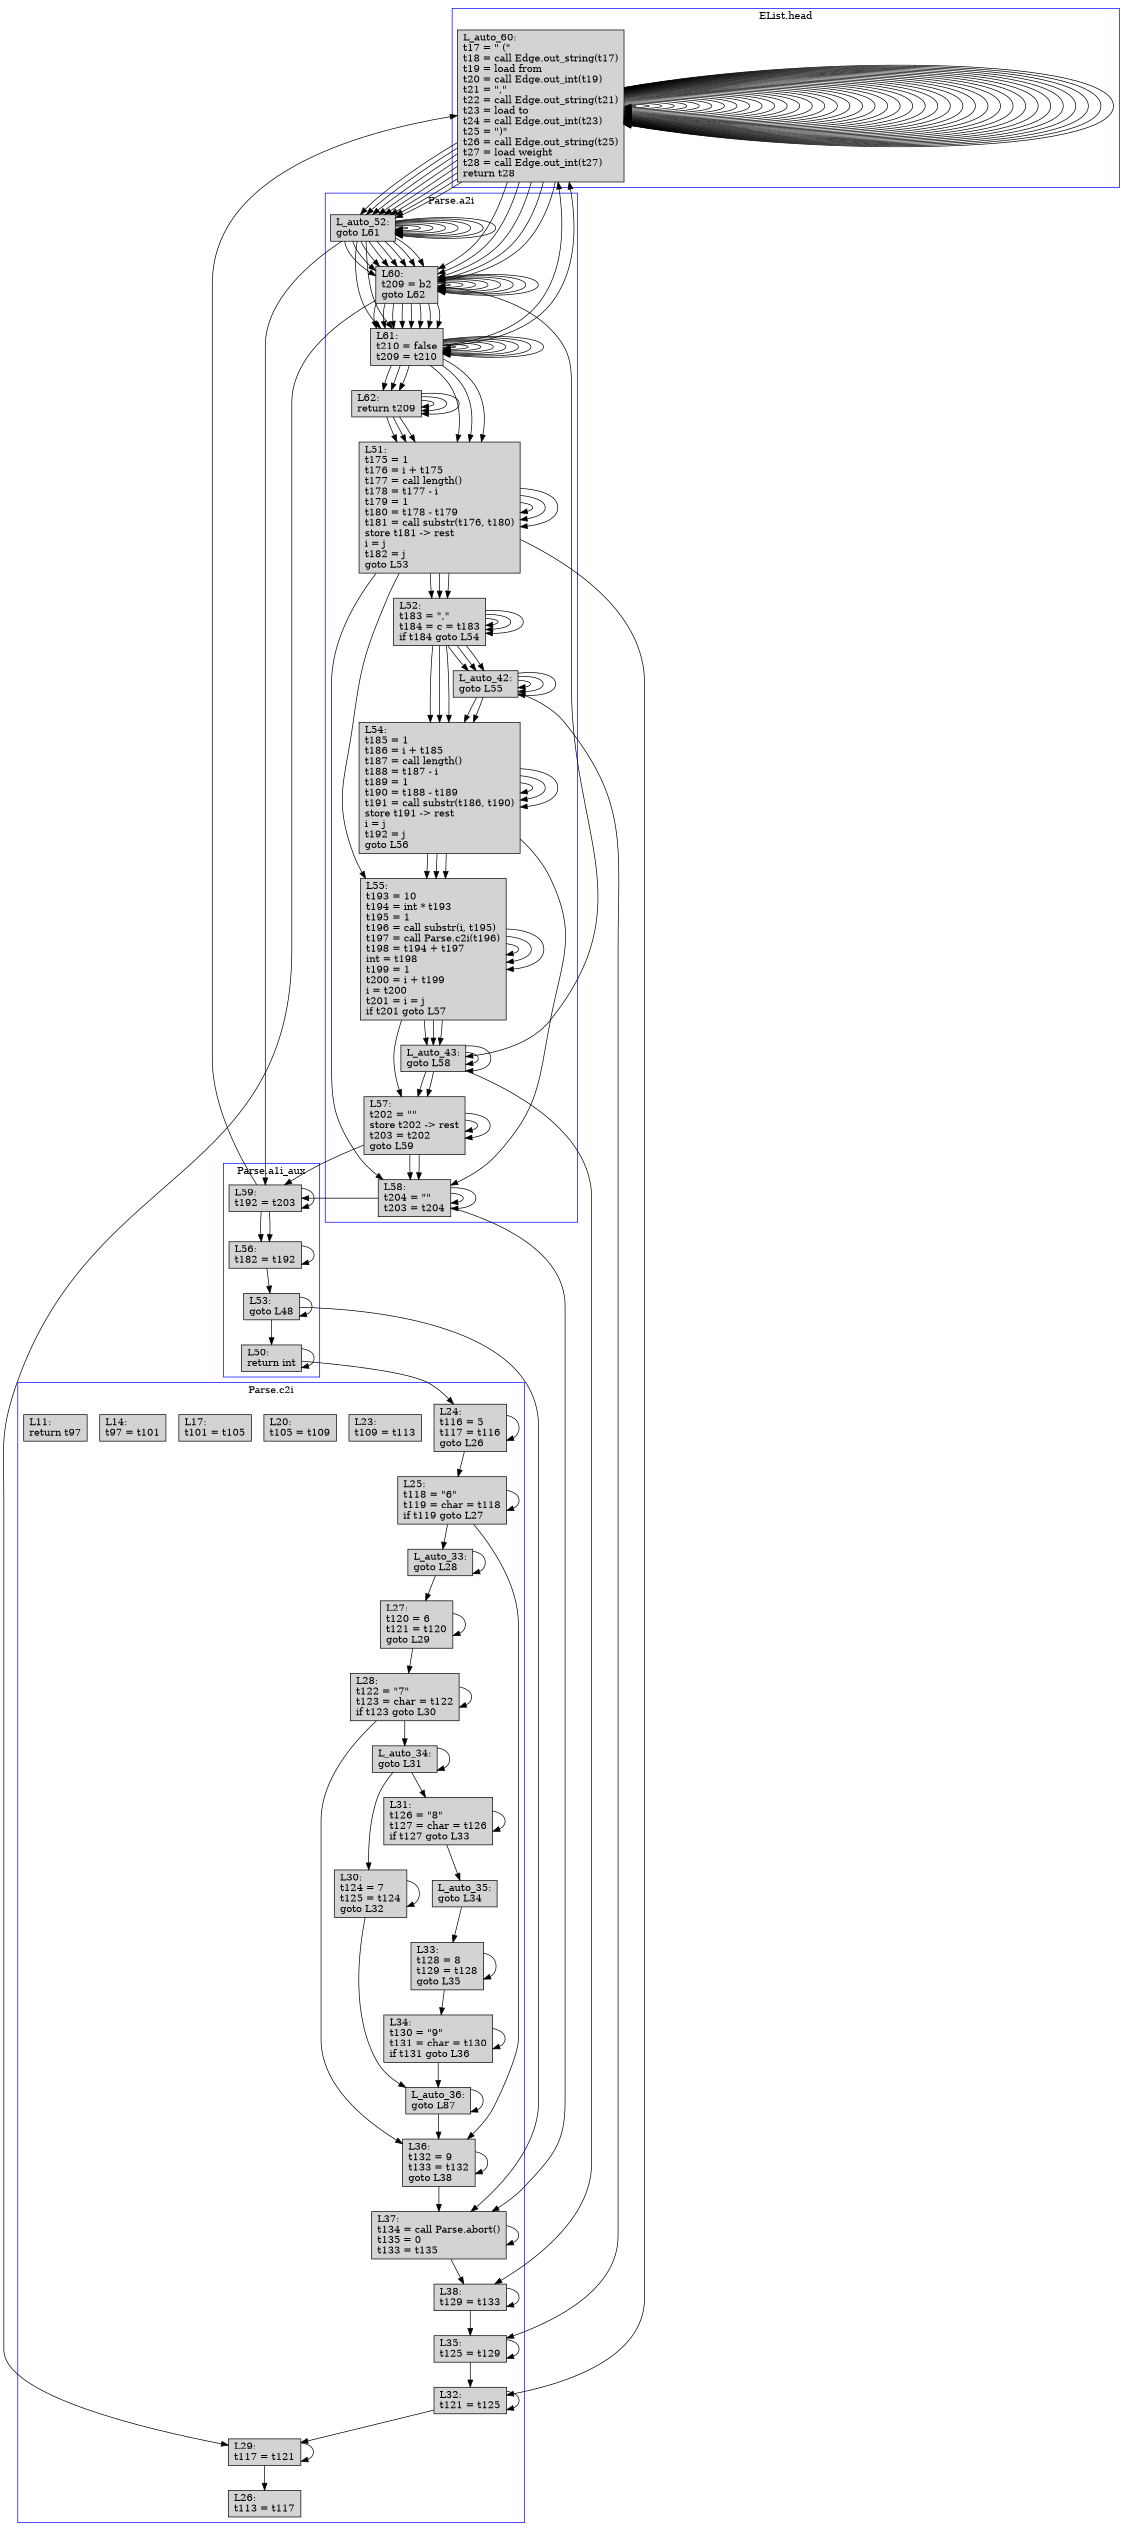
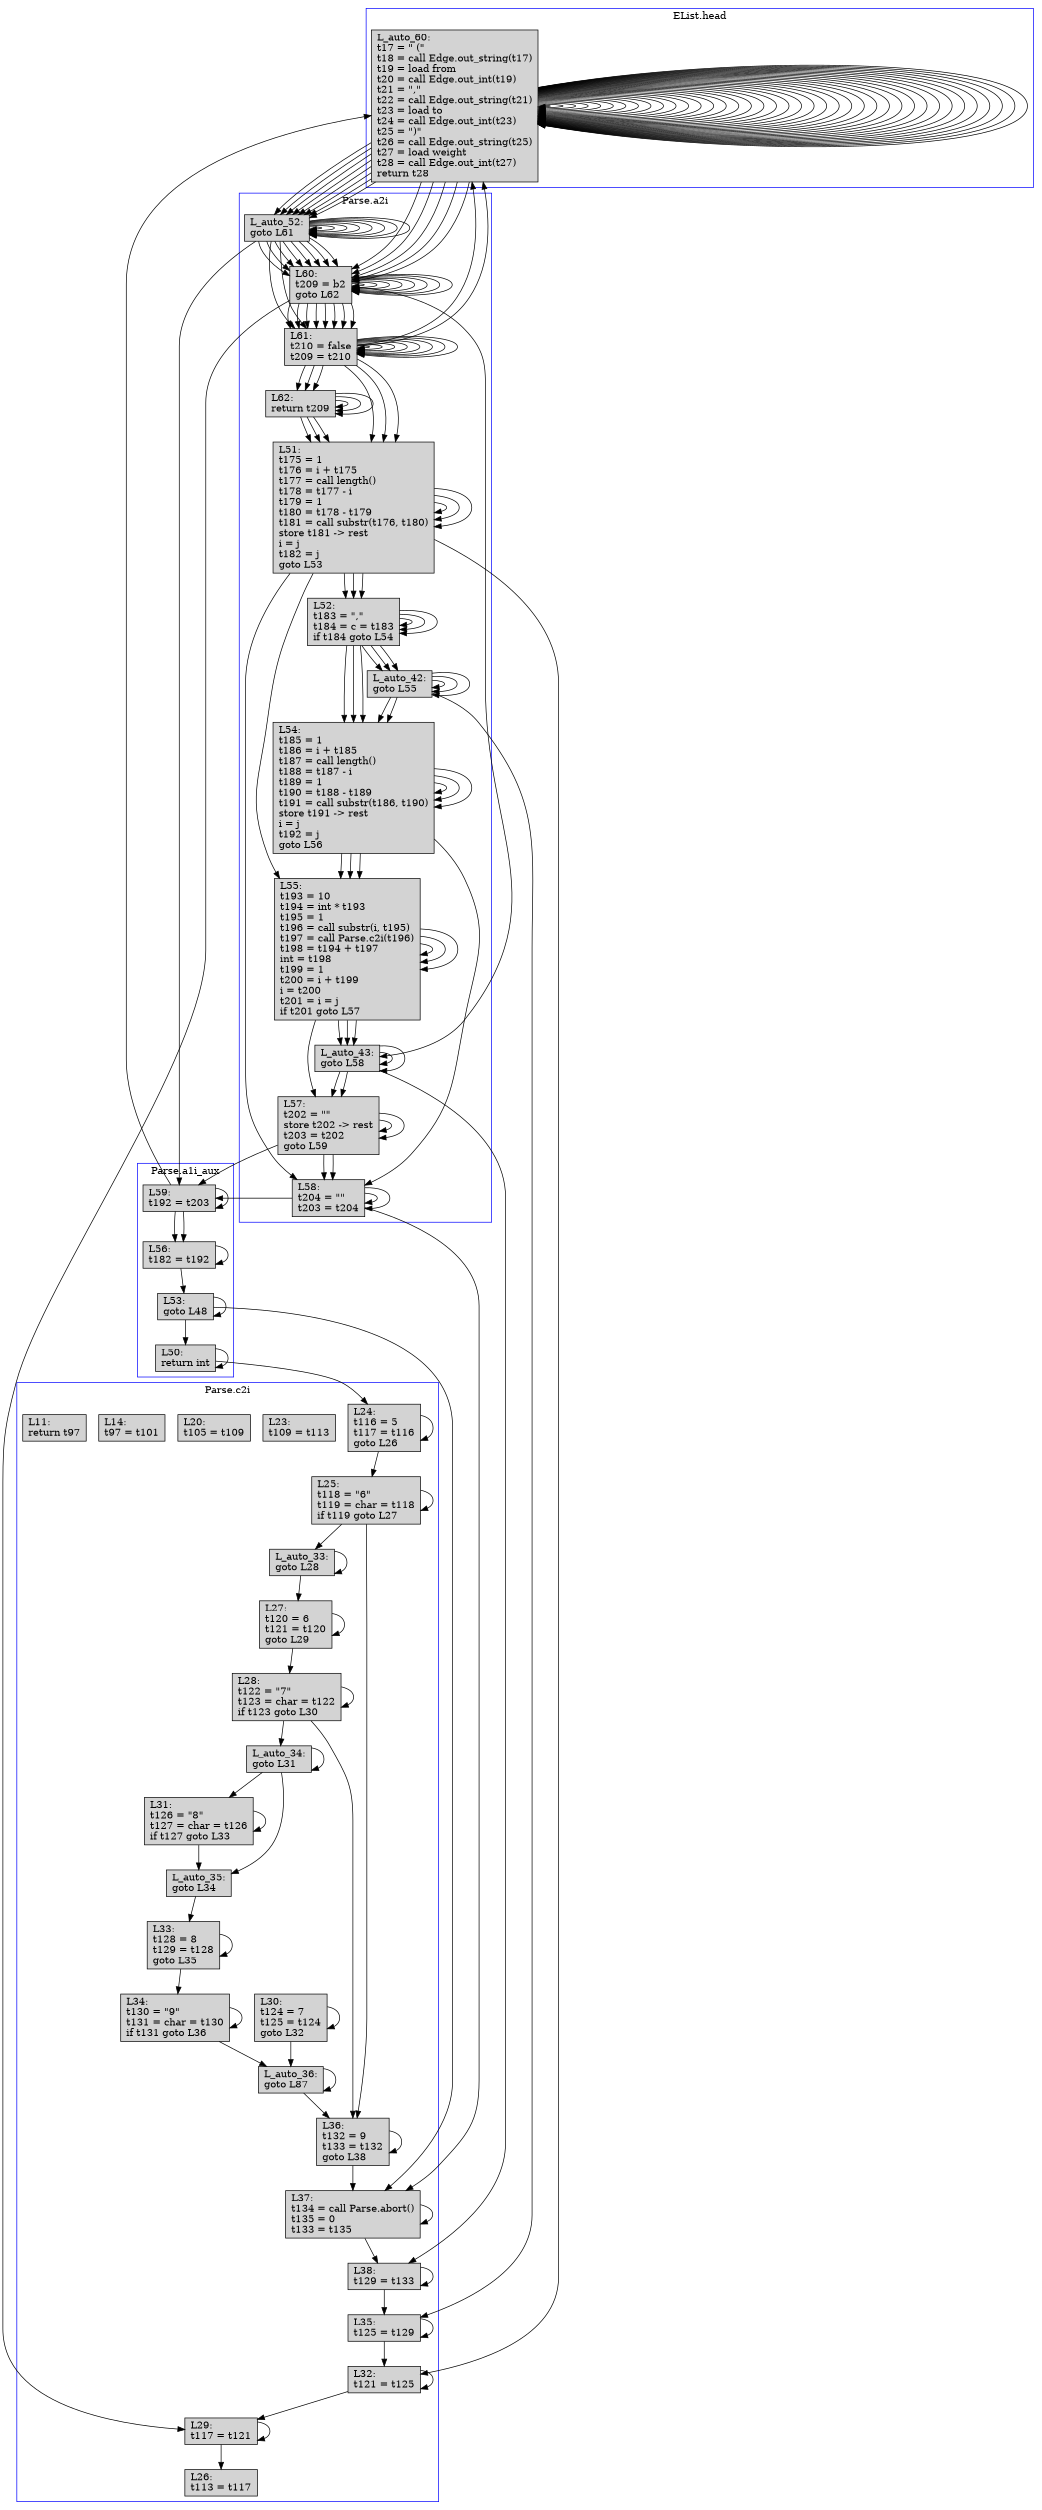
(215, 1428) -> none
(373, 1815) -> (279, 1831)
